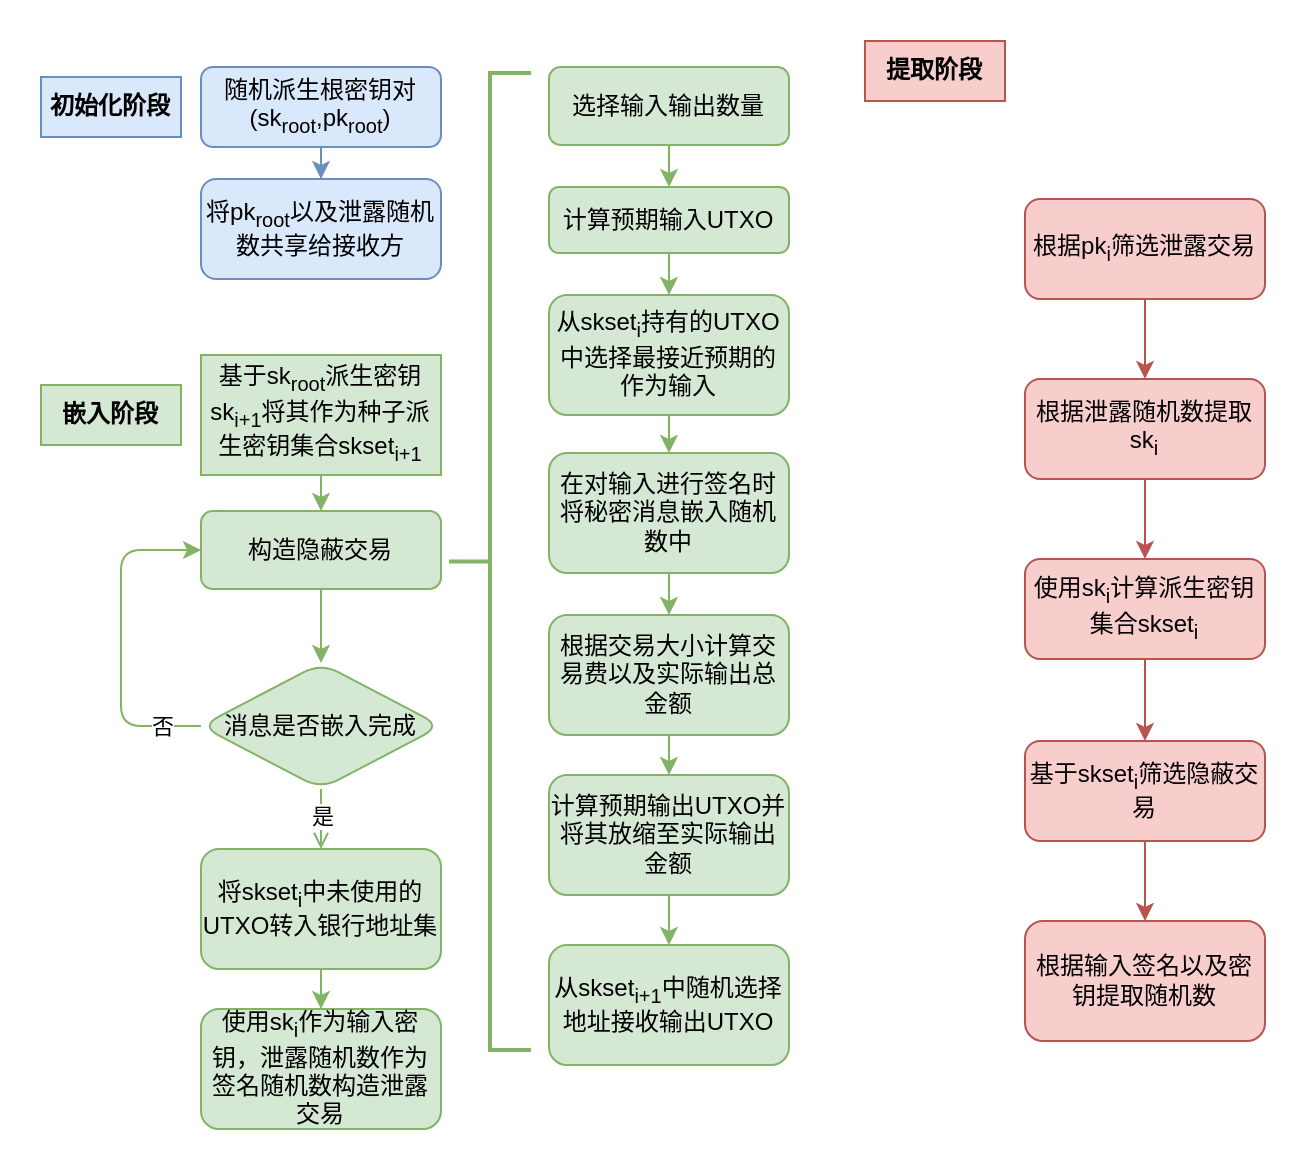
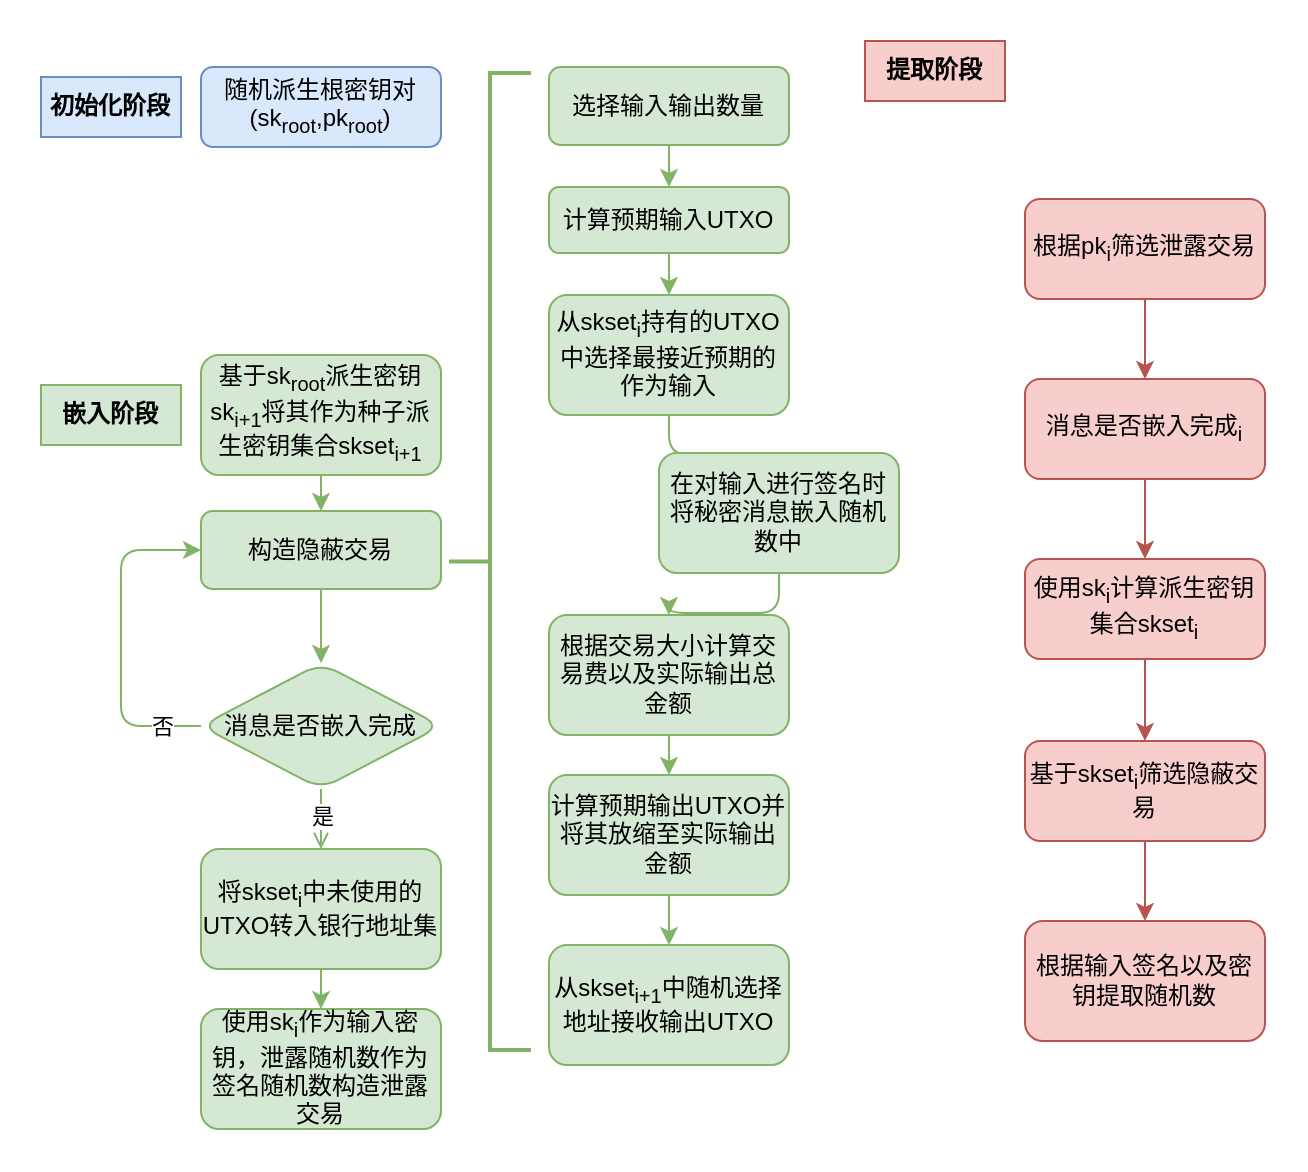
(321, 167) -> none
(321, 229) -> none
(321, 415) -> (321, 415)
(1145, 429) -> (1145, 429)
(669, 513) -> (779, 513)
